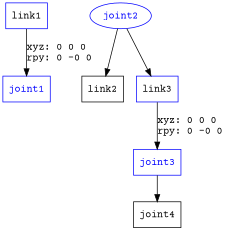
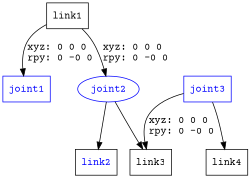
(27, 16) -> (67, 16)
none -> (96, 47)
(103, 89) -> (96, 162)
(157, 89) -> (151, 162)
(157, 122) -> (153, 110)
(157, 215) -> (227, 162)
